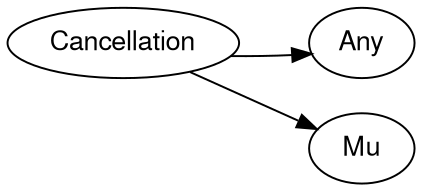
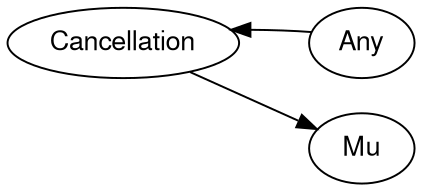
(261, 56) -> (281, 30)
